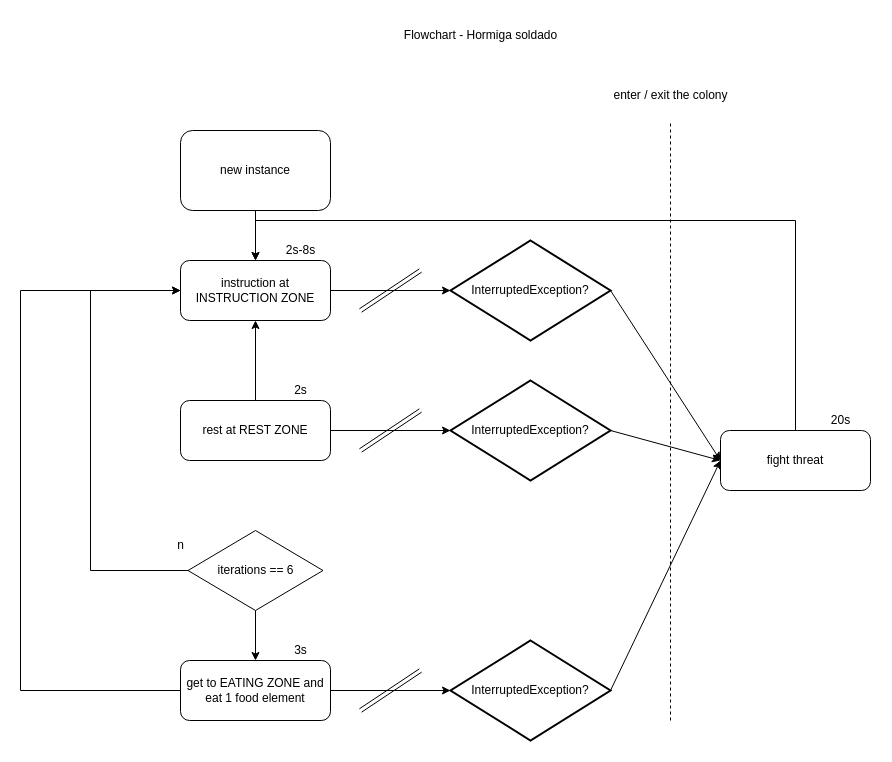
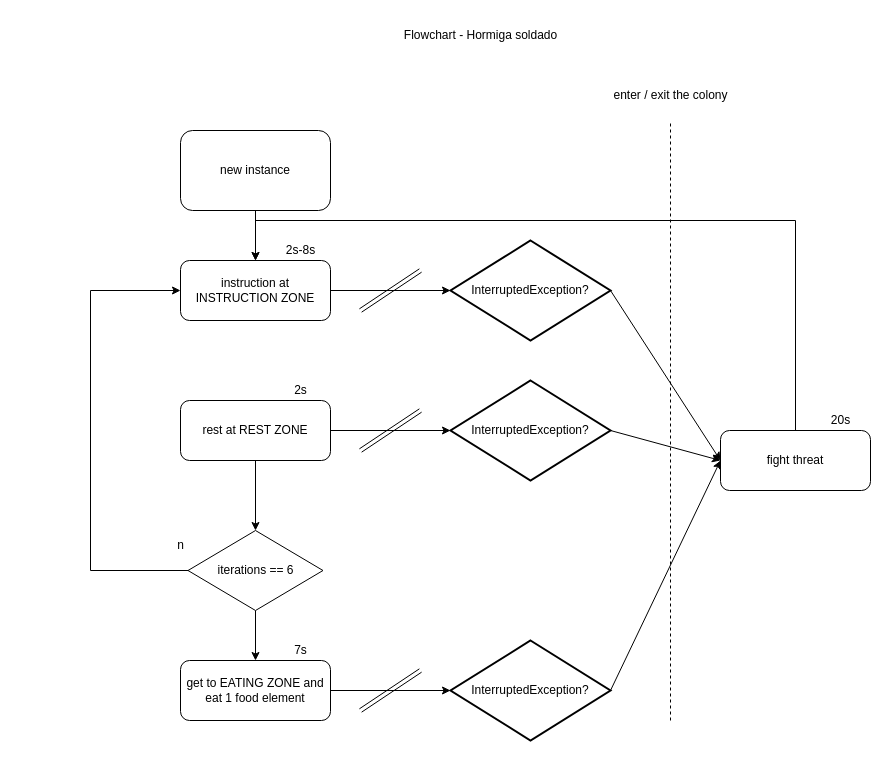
(256, 364) -> (256, 492)
(21, 538) -> none
(301, 651) -> (301, 651)
